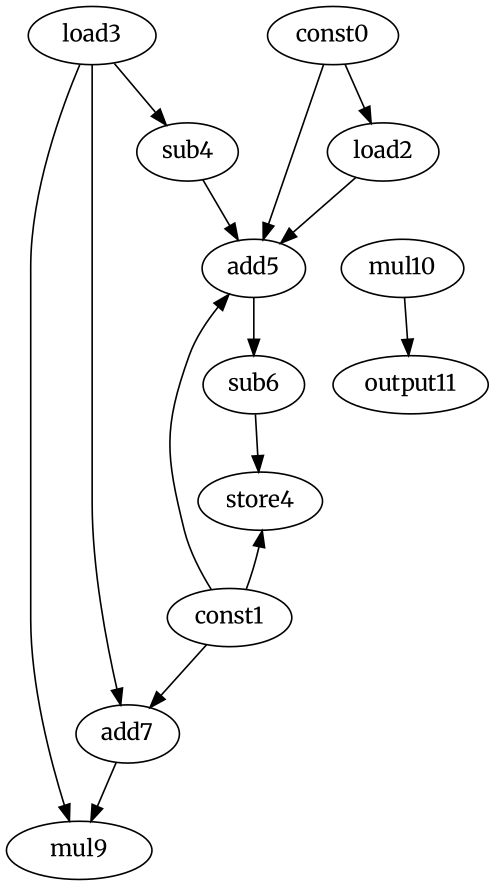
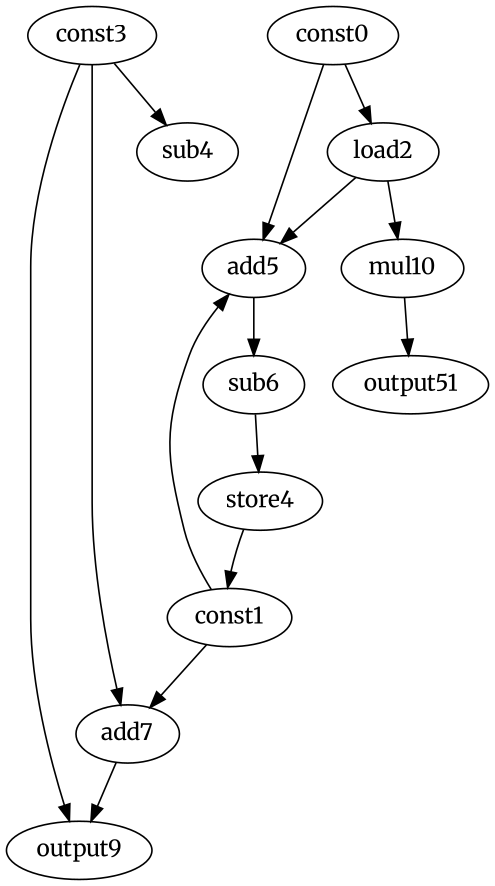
(92, 36) -> (92, 36)
none -> (391, 202)
(216, 203) -> none
(411, 385) -> (411, 385)
(253, 568) -> (237, 550)
(79, 850) -> (79, 850)
